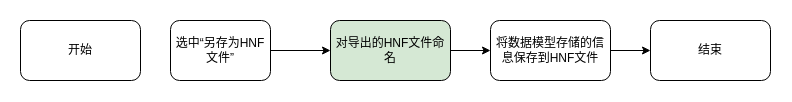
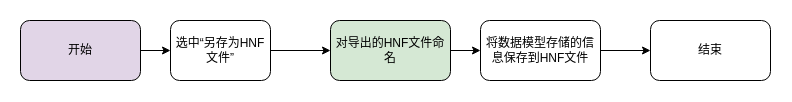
(81, 51) -> (81, 51)
none -> (160, 51)
(551, 51) -> (541, 51)
